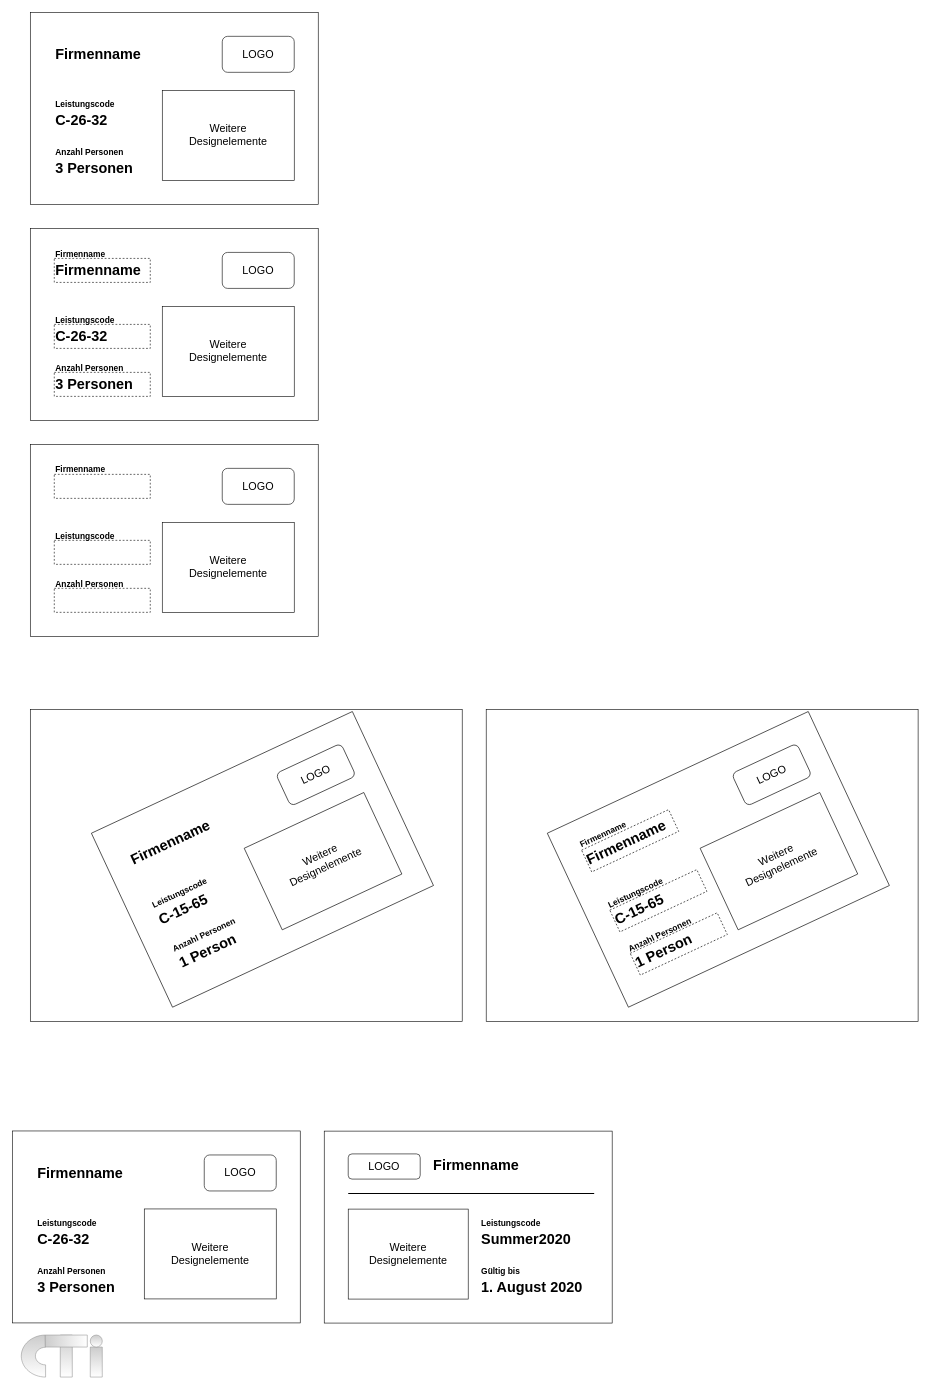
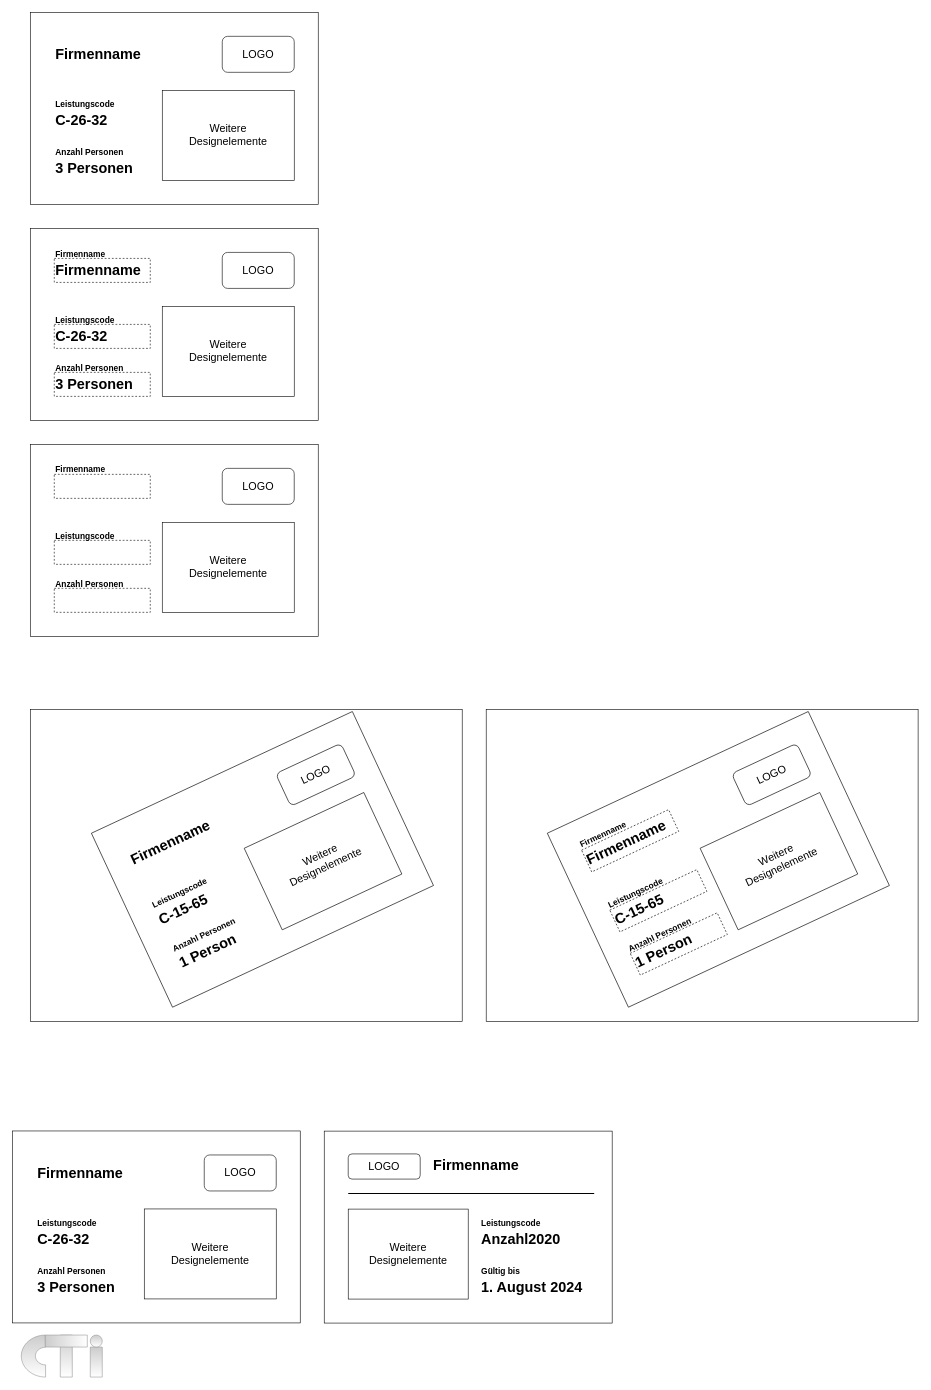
(522, 1239) -> (520, 1239)
(532, 1287) -> (532, 1287)
